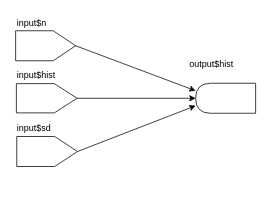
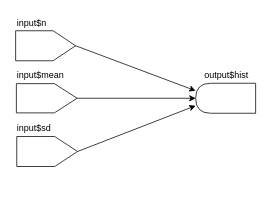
(214, 64) -> (229, 75)
(40, 76) -> (41, 76)
